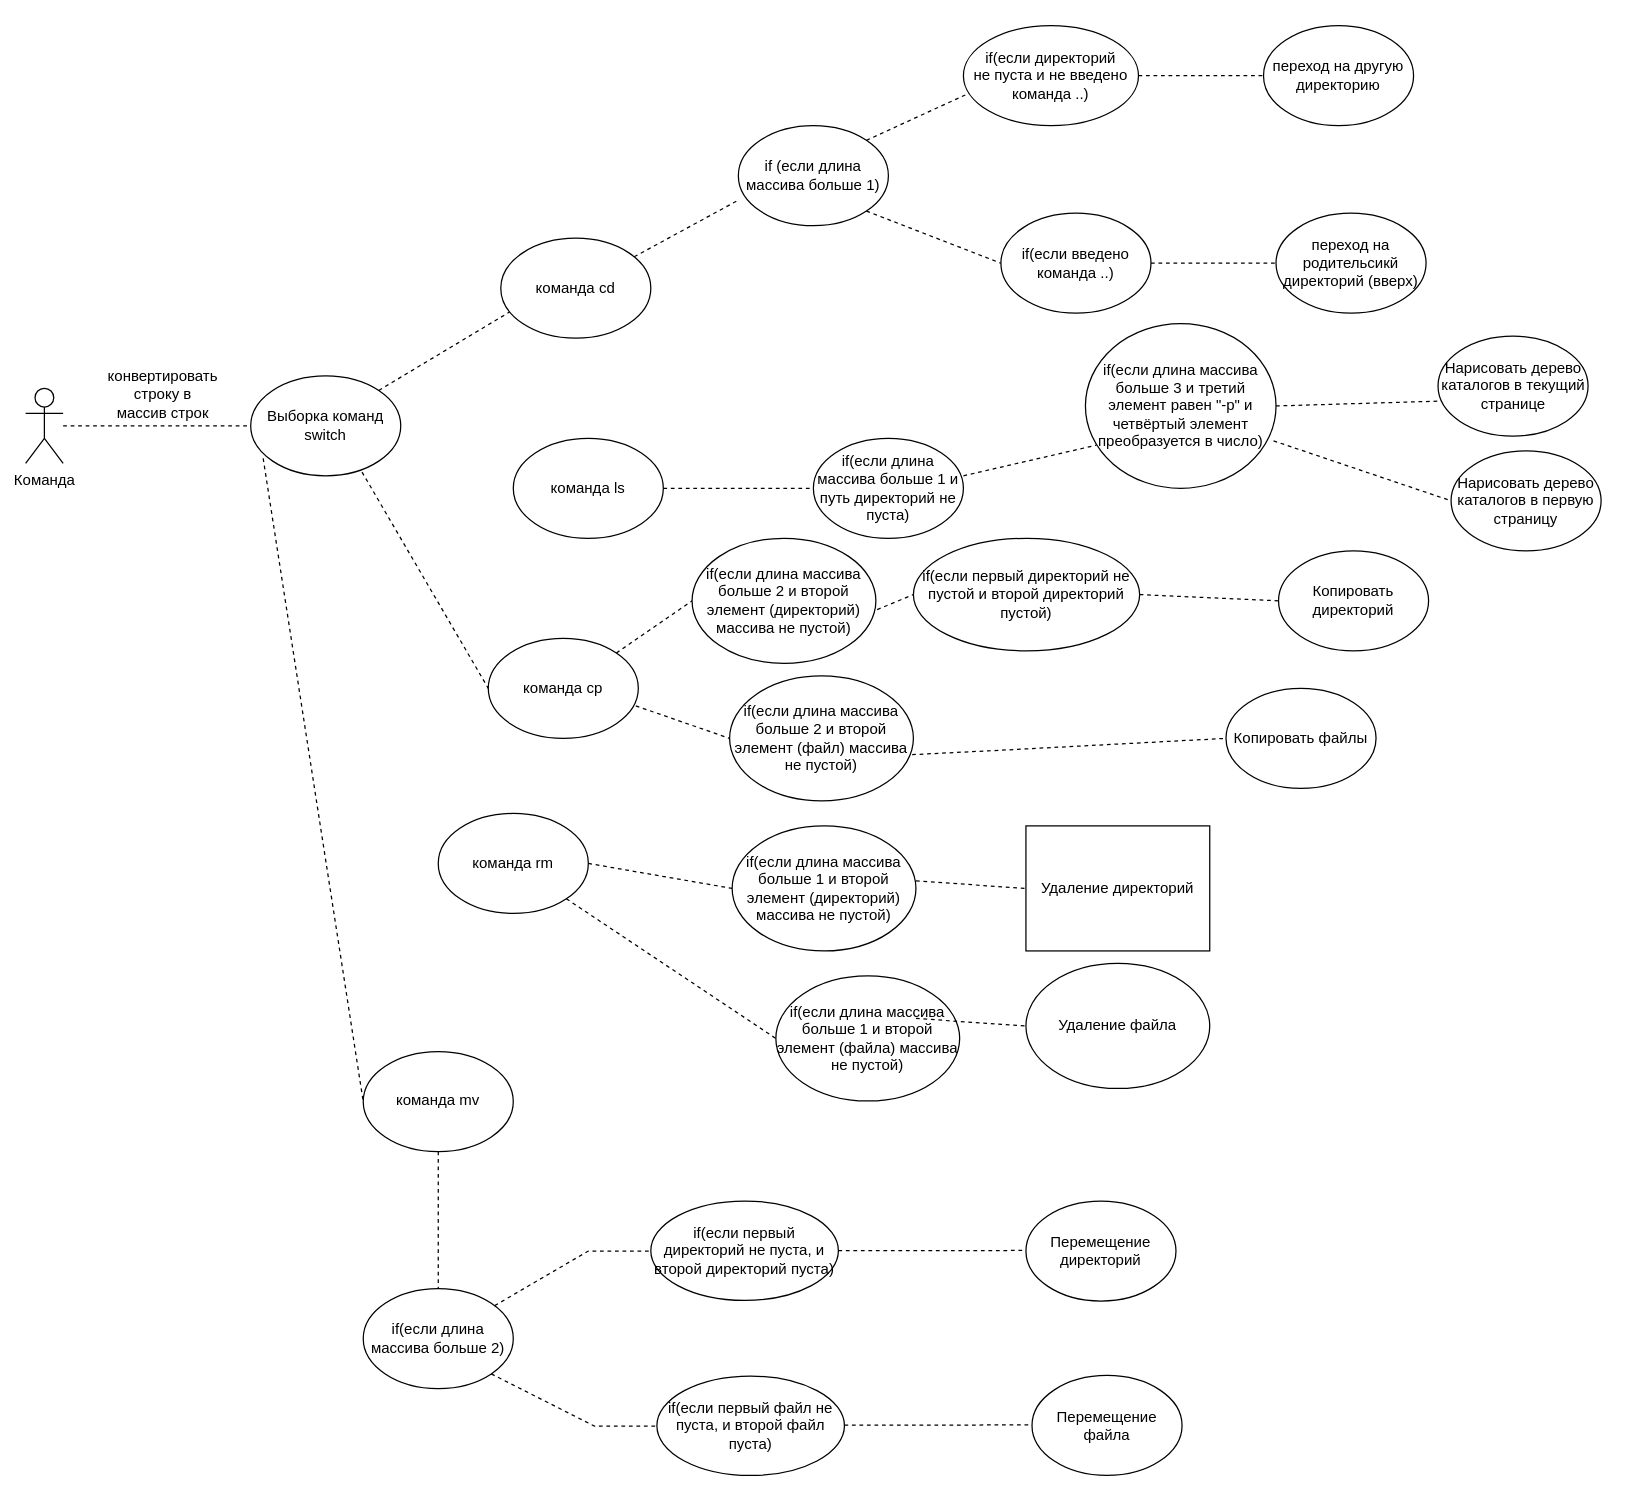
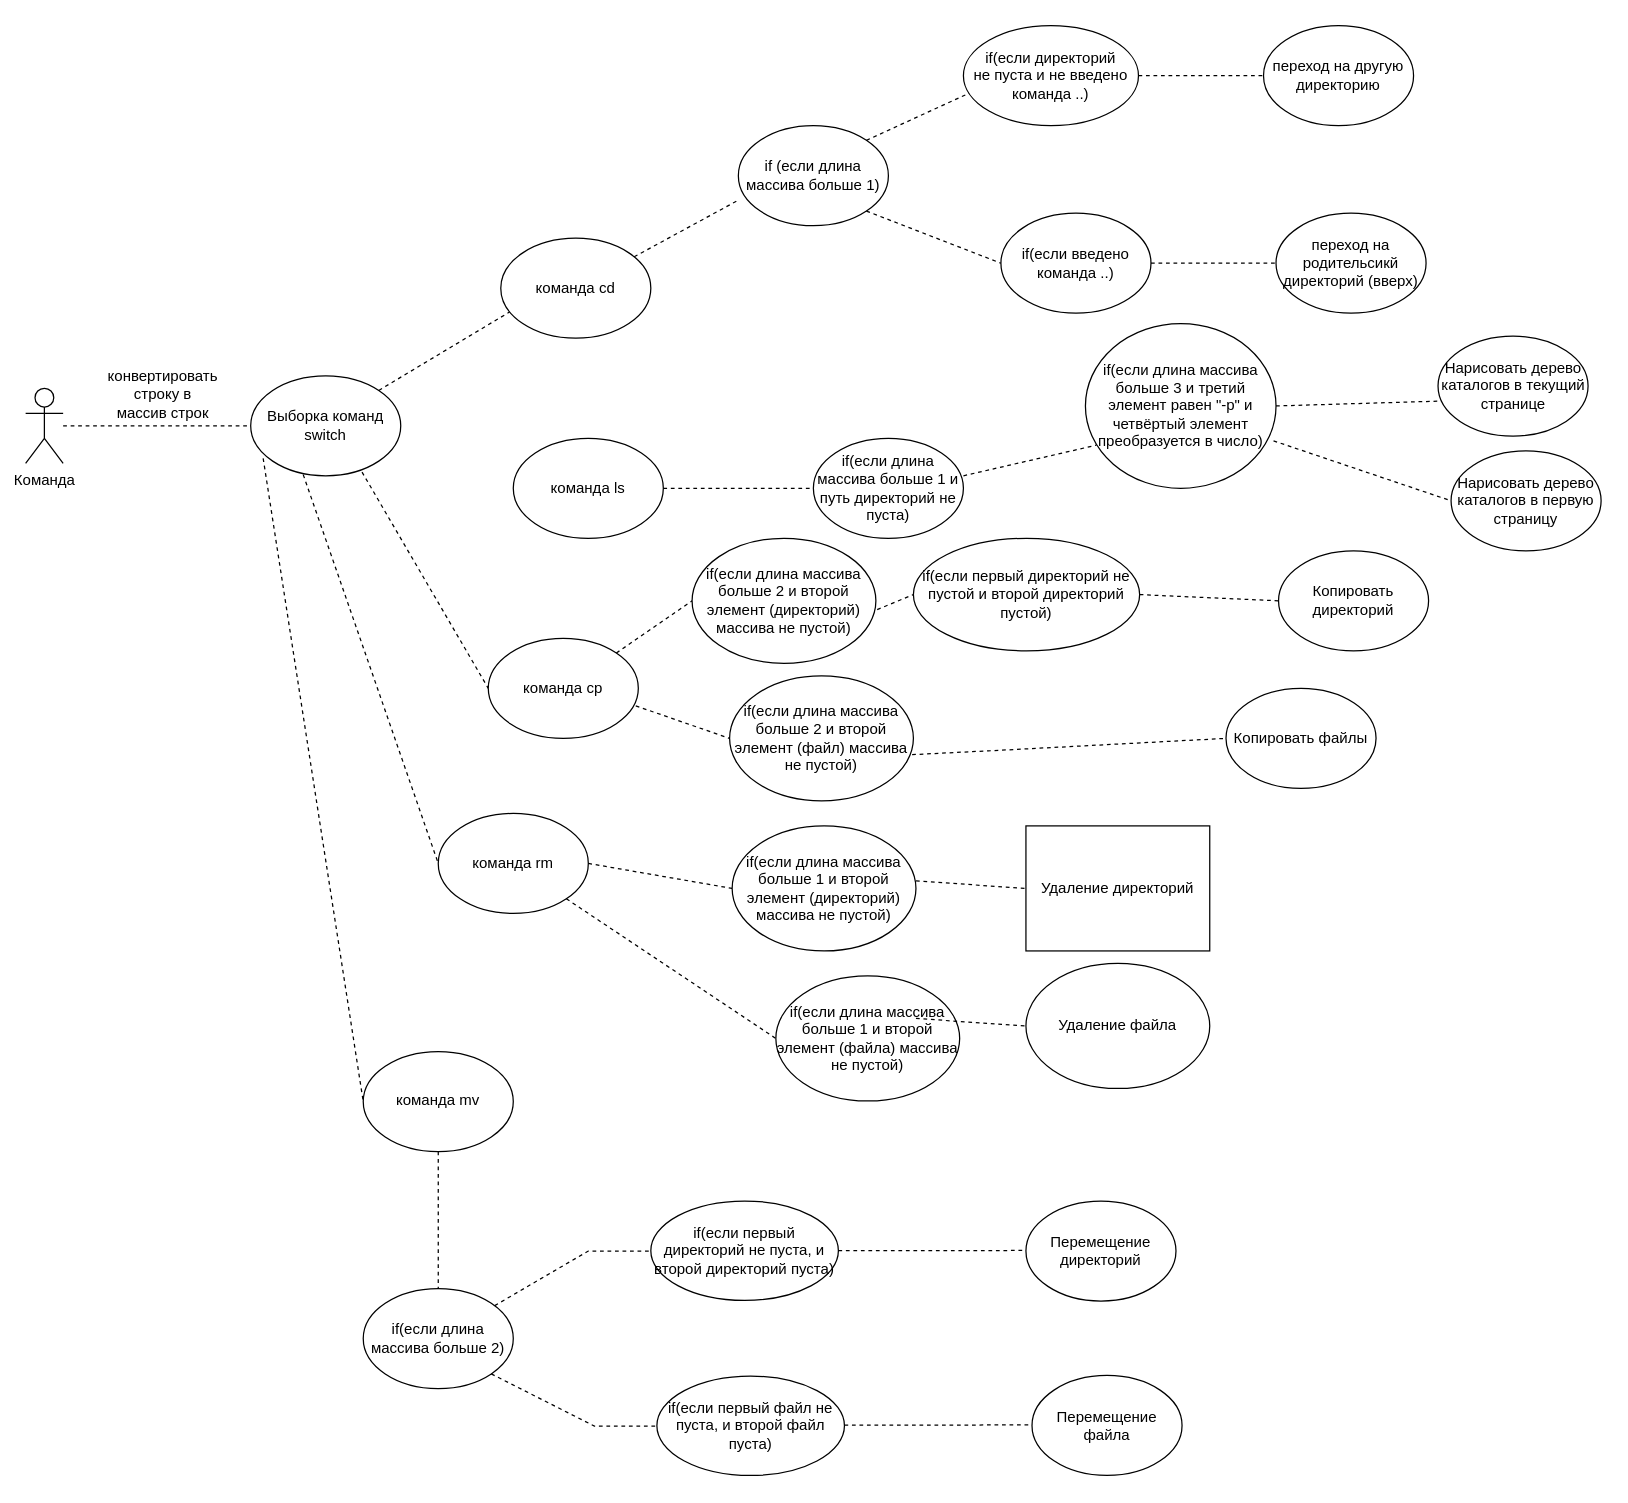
none -> (370, 668)
